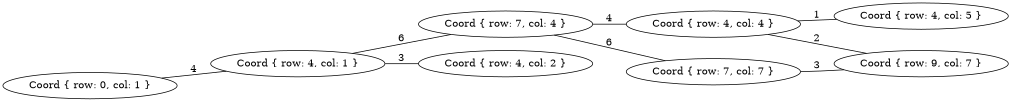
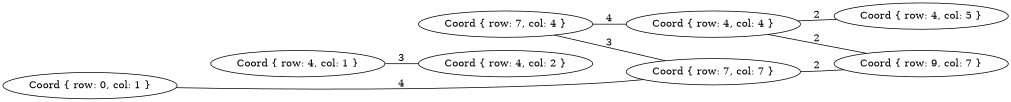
(817, 15) -> (817, 15)
(609, 43) -> (609, 43)
(402, 44) -> none
(817, 66) -> (817, 66)
(194, 75) -> (410, 89)
